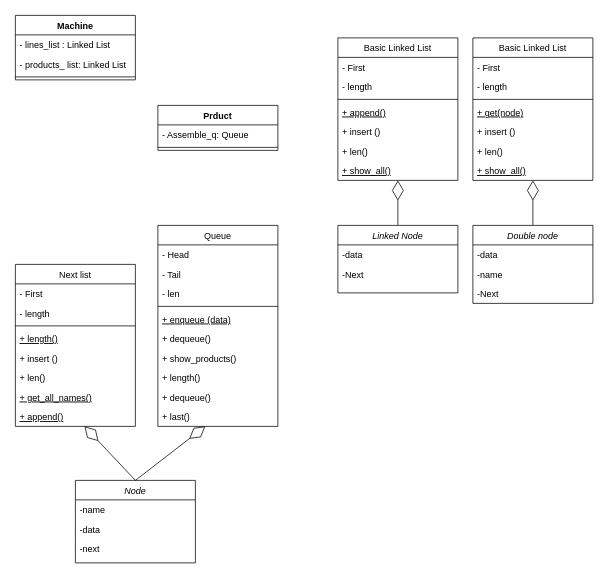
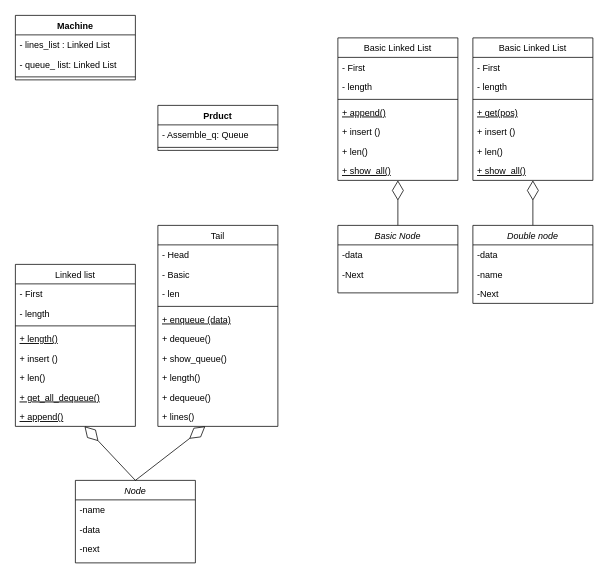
(82, 65) -> (74, 65)
(504, 113) -> (501, 113)
(218, 236) -> (218, 236)
(398, 236) -> (398, 236)
(75, 275) -> (75, 275)
(174, 275) -> (177, 275)
(204, 359) -> (196, 359)
(59, 398) -> (64, 398)
(180, 417) -> (181, 417)
